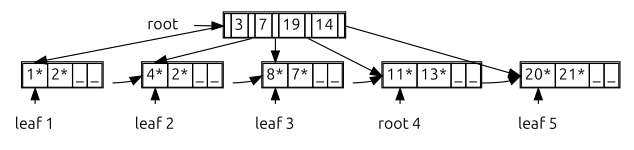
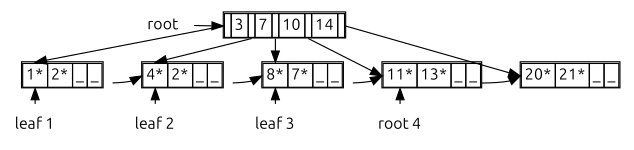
(292, 25) -> (292, 25)
(538, 125) -> none
